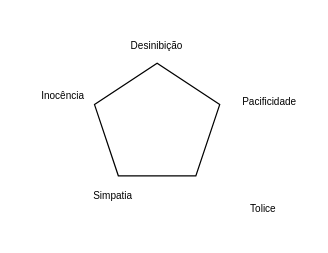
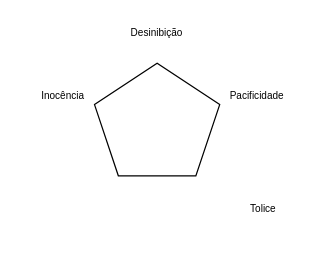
(157, 44) -> (157, 32)
(269, 101) -> (257, 94)
(113, 194) -> none
